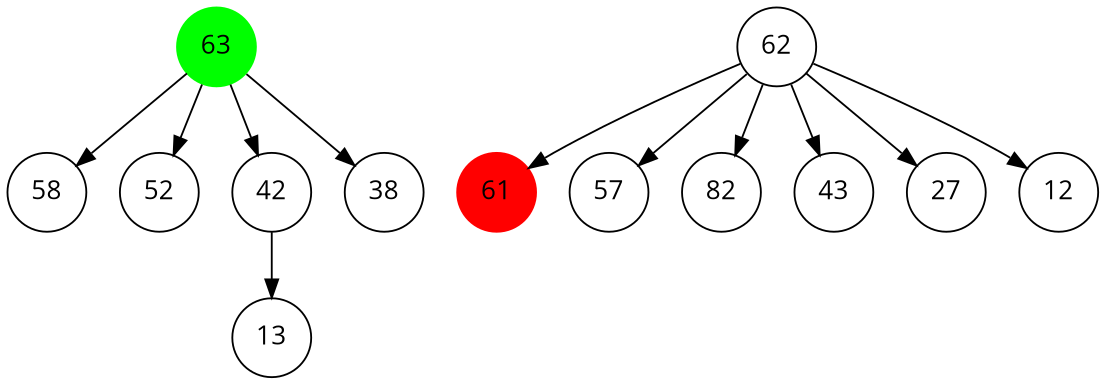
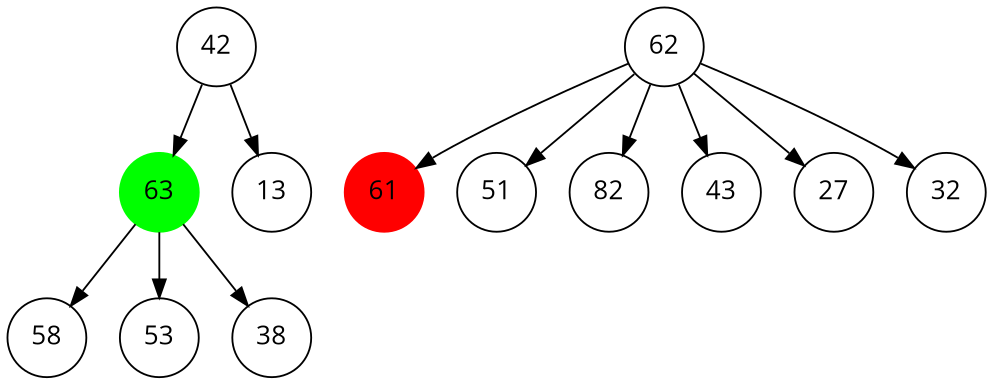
(241, 111) -> (191, 111)
(159, 192) -> (159, 338)
(609, 192) -> (497, 192)
(1059, 192) -> (946, 192)
